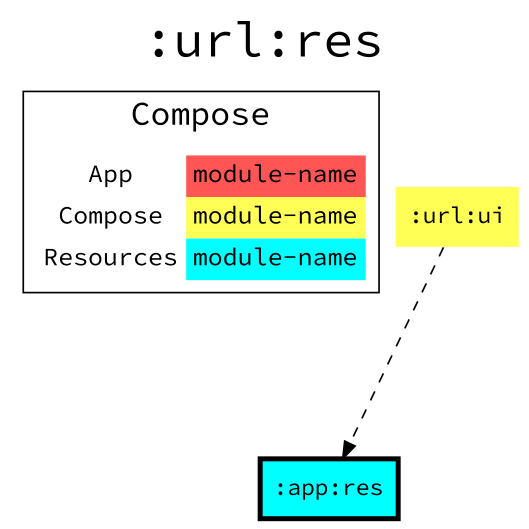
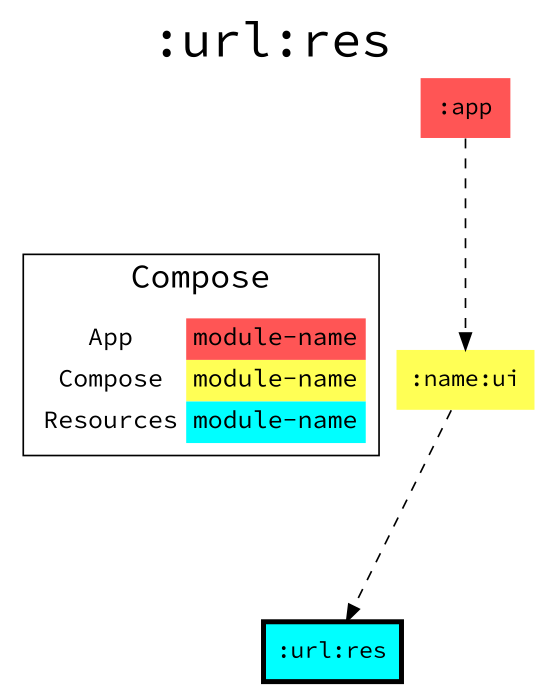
none -> (466, 108)
(457, 217) -> (466, 380)
(329, 489) -> (332, 652)
